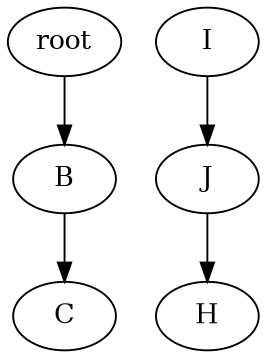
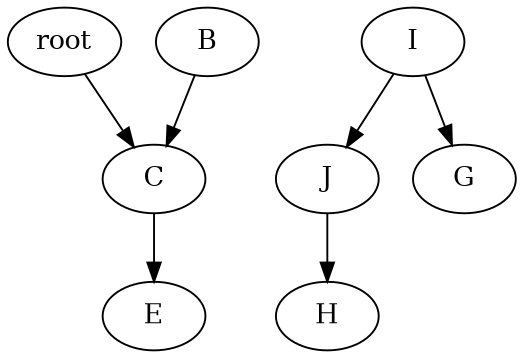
(65, 101) -> (104, 102)
none -> (464, 179)
none -> (154, 316)
